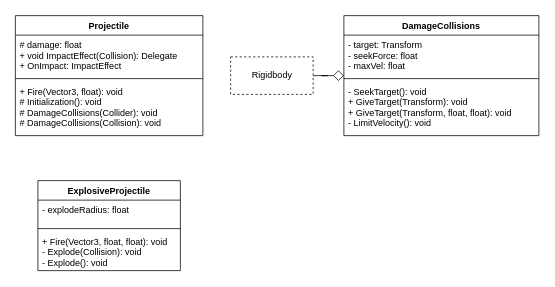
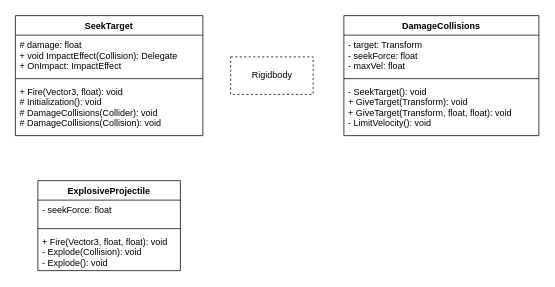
(109, 26) -> (109, 26)
(326, 75) -> none
(90, 210) -> (83, 210)
